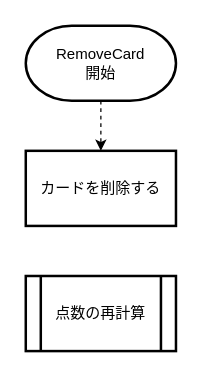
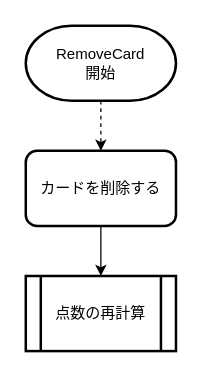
(101, 188) -> (101, 188)
none -> (101, 247)
